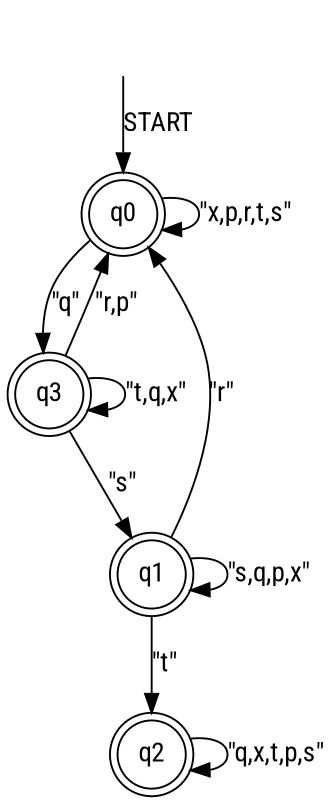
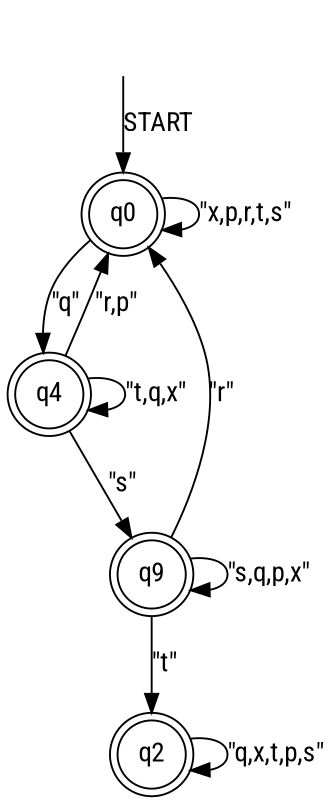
(49, 394) -> (49, 394)
(152, 574) -> (152, 574)
